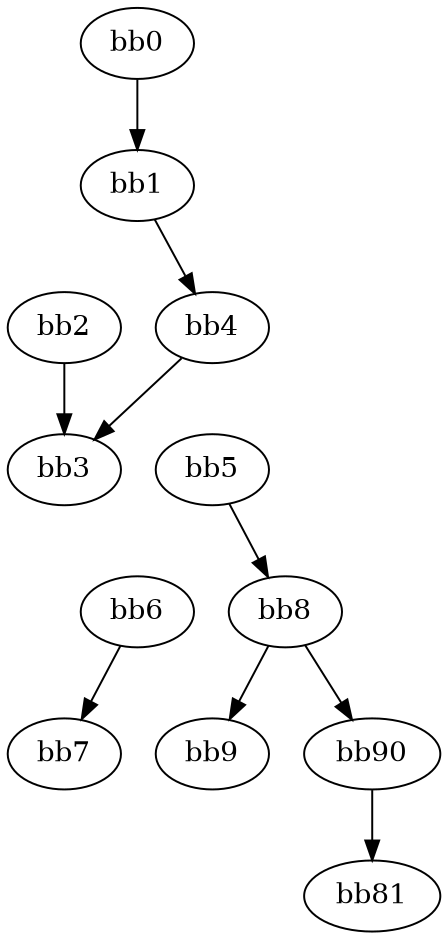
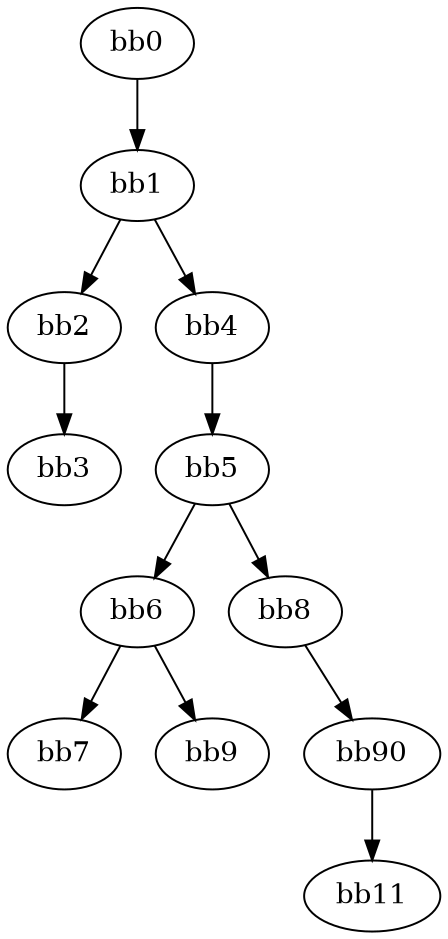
none -> (106, 247)
(145, 392) -> (212, 389)
none -> (180, 532)
(254, 674) -> (170, 674)
(372, 896) -> (372, 896)
